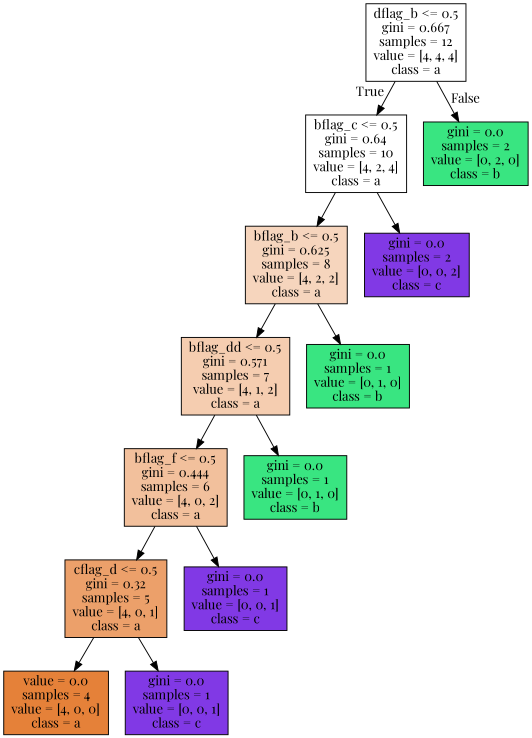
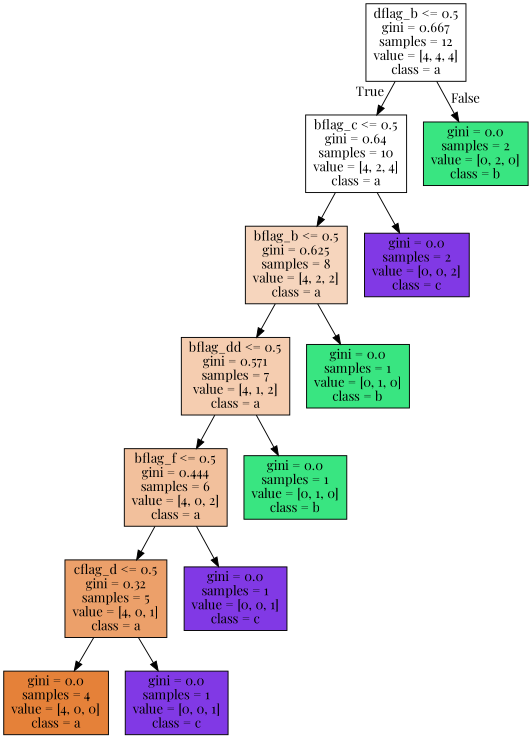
(56, 703) -> (56, 703)
